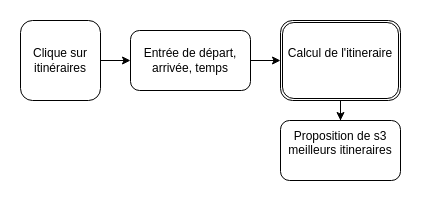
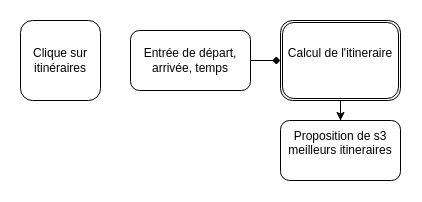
(112, 61) -> none
(272, 61) -> (272, 61)
